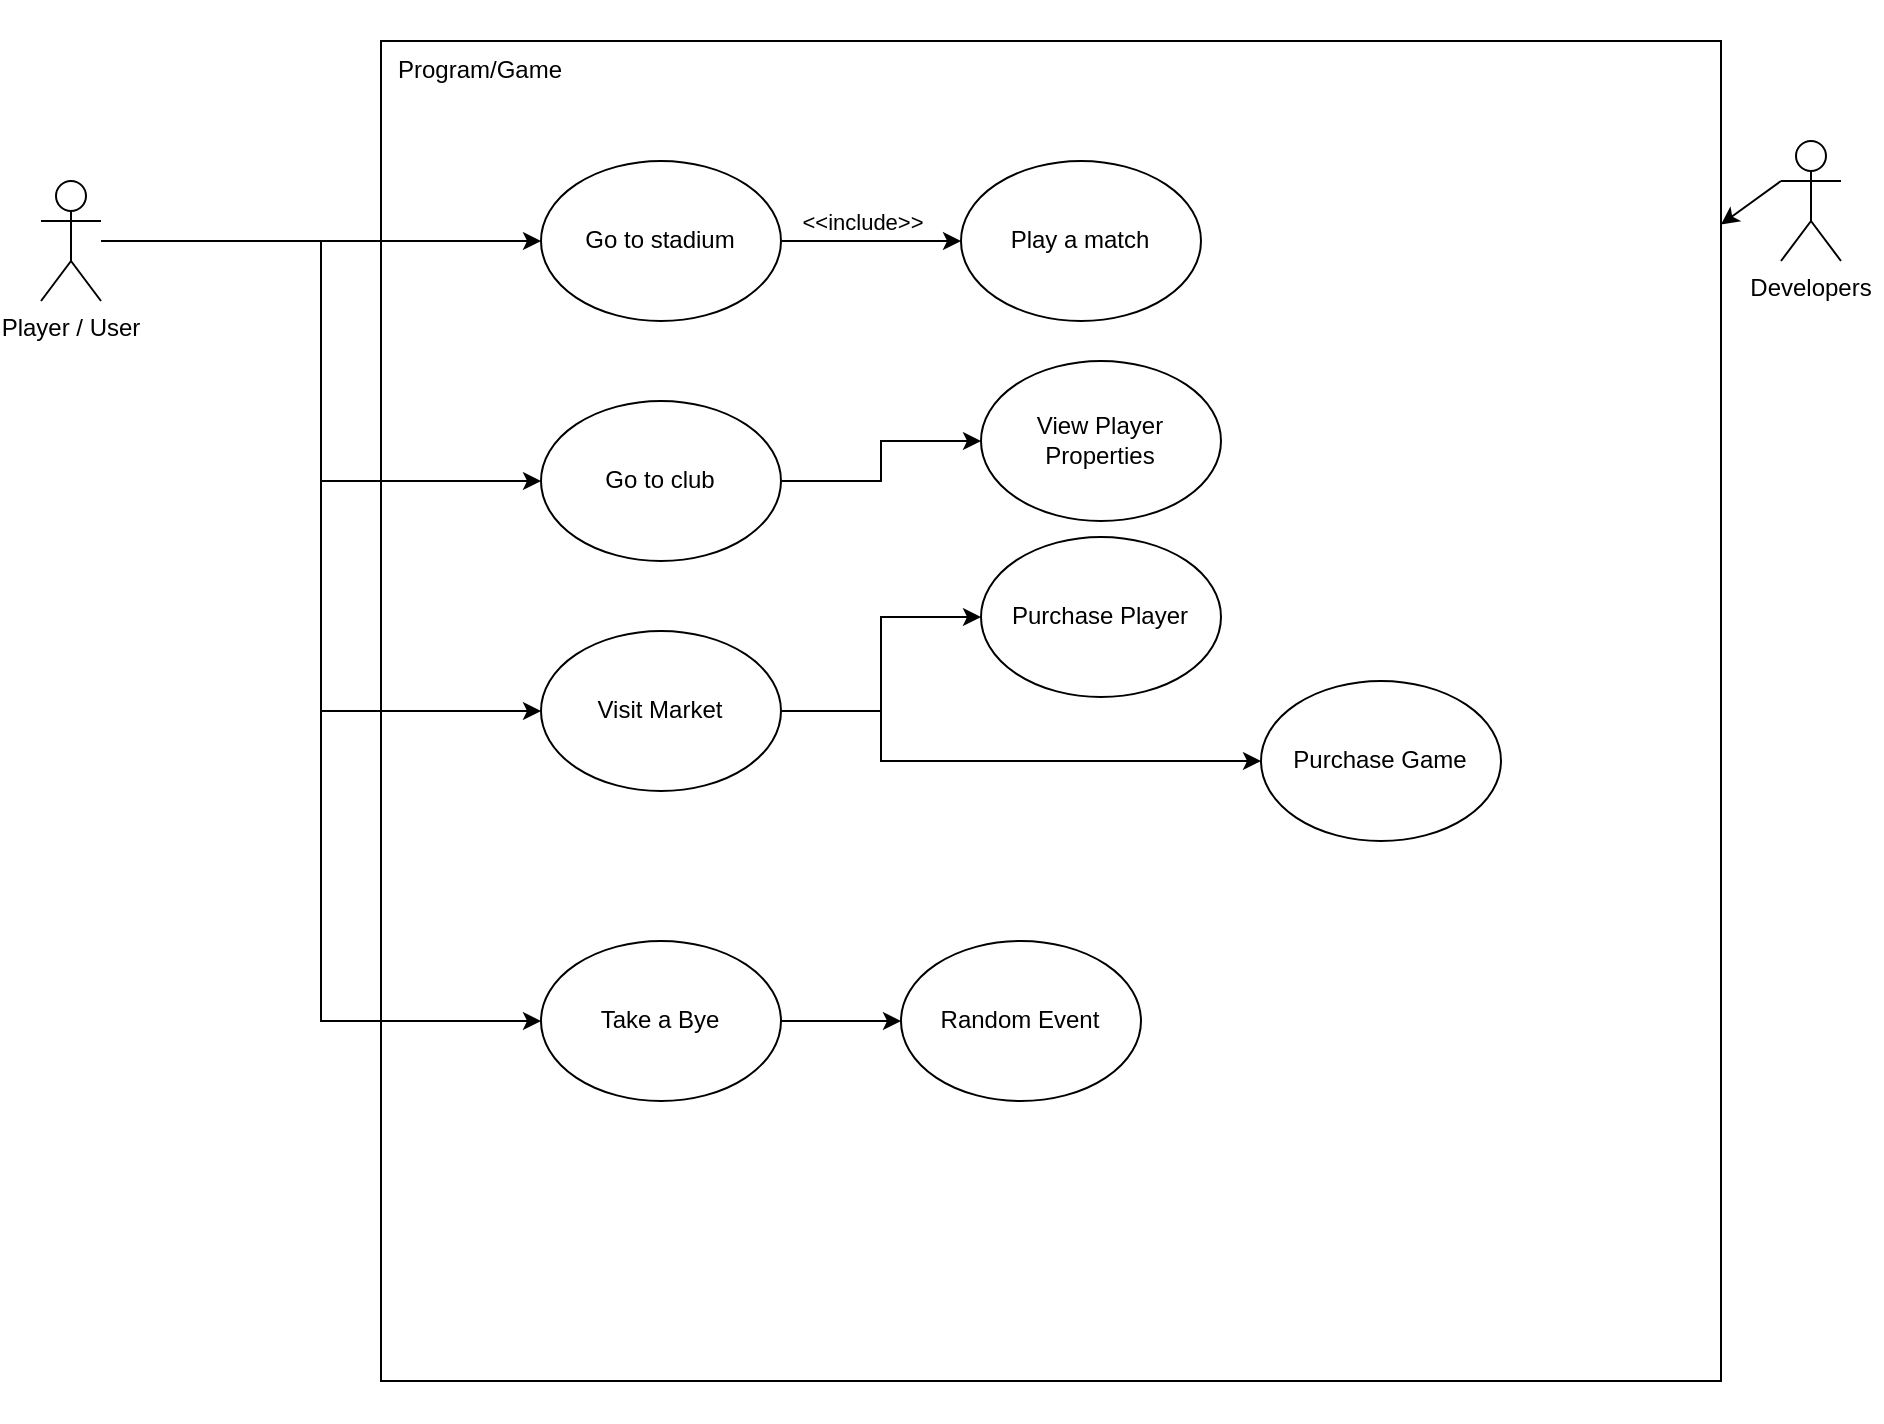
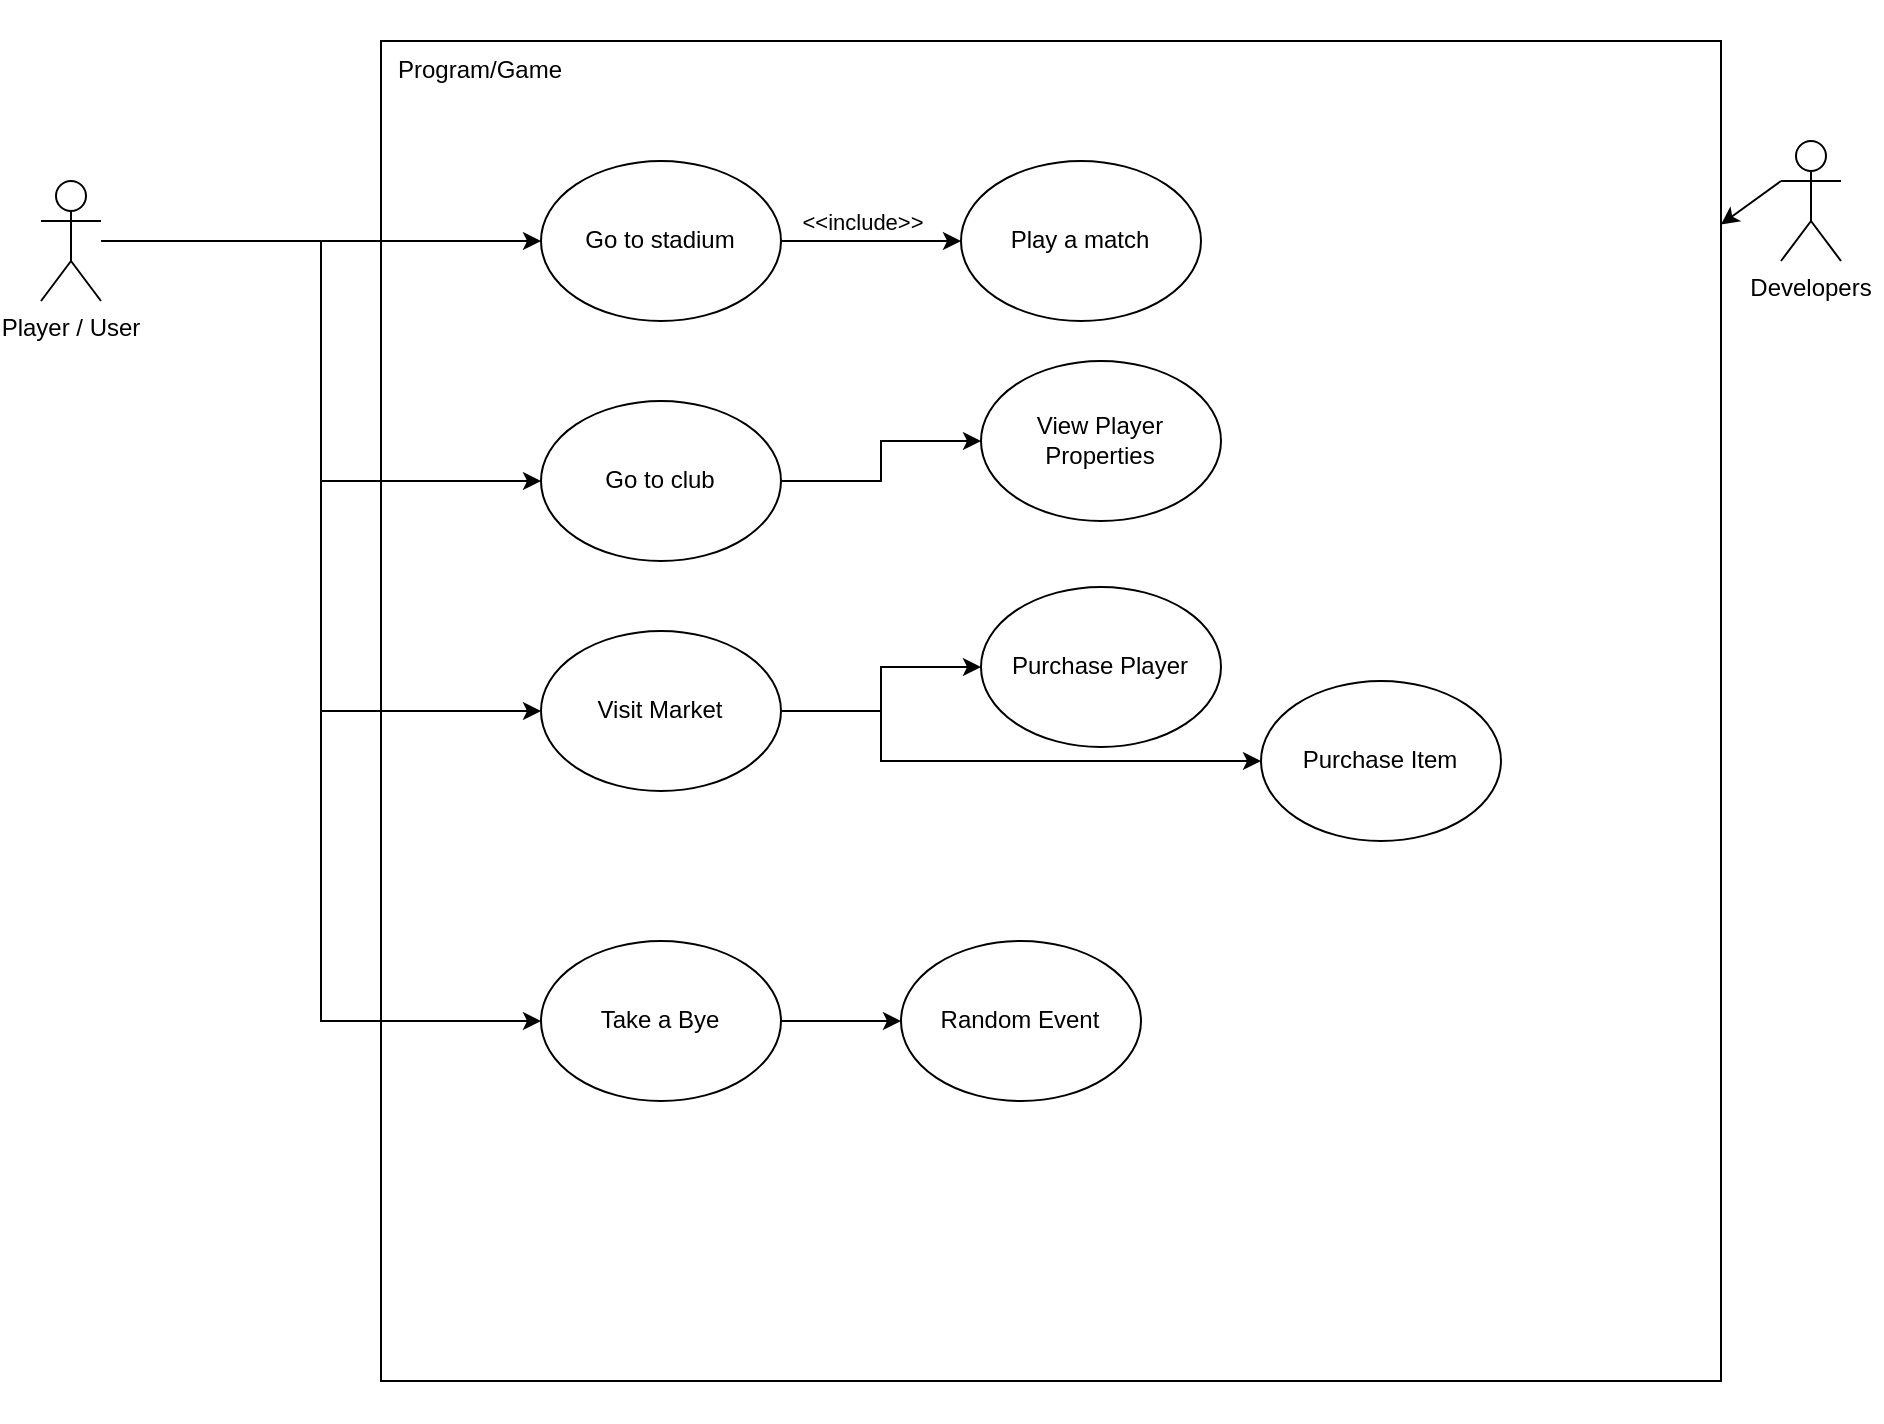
(1101, 617) -> (1101, 667)
(1381, 761) -> (1381, 761)
